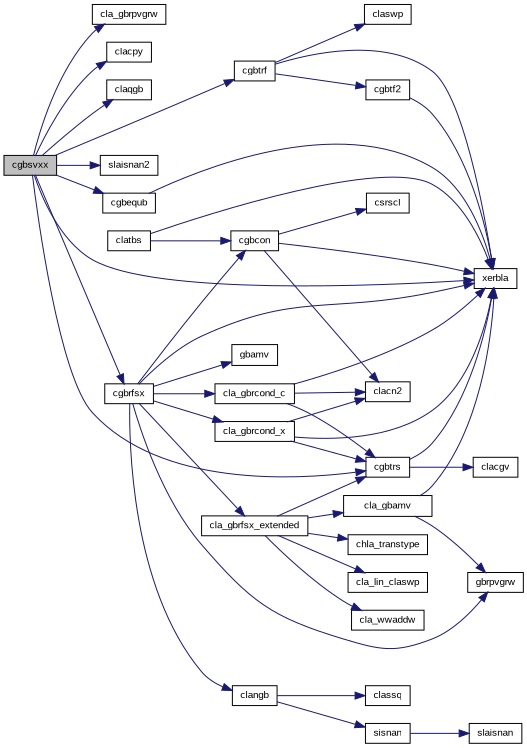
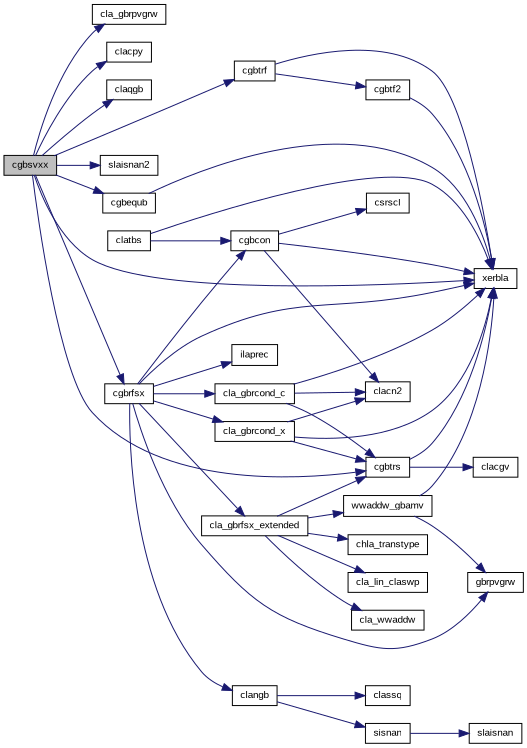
(388, 14) -> none
(255, 355) -> (255, 355)
(388, 506) -> (388, 506)
